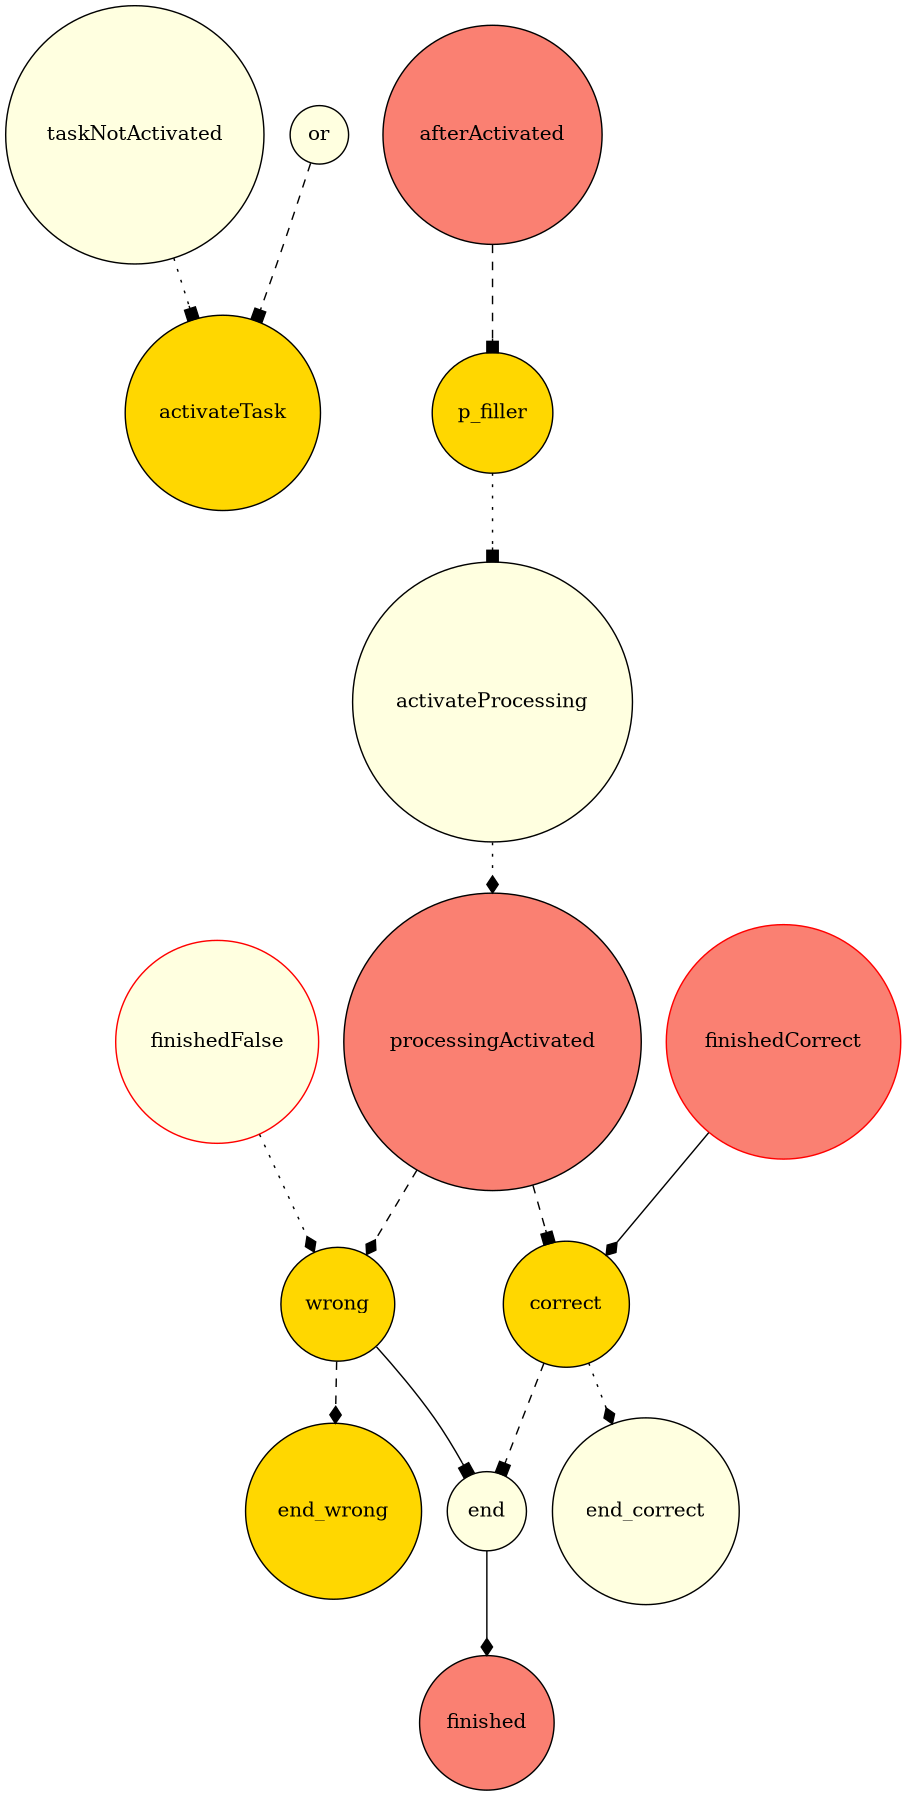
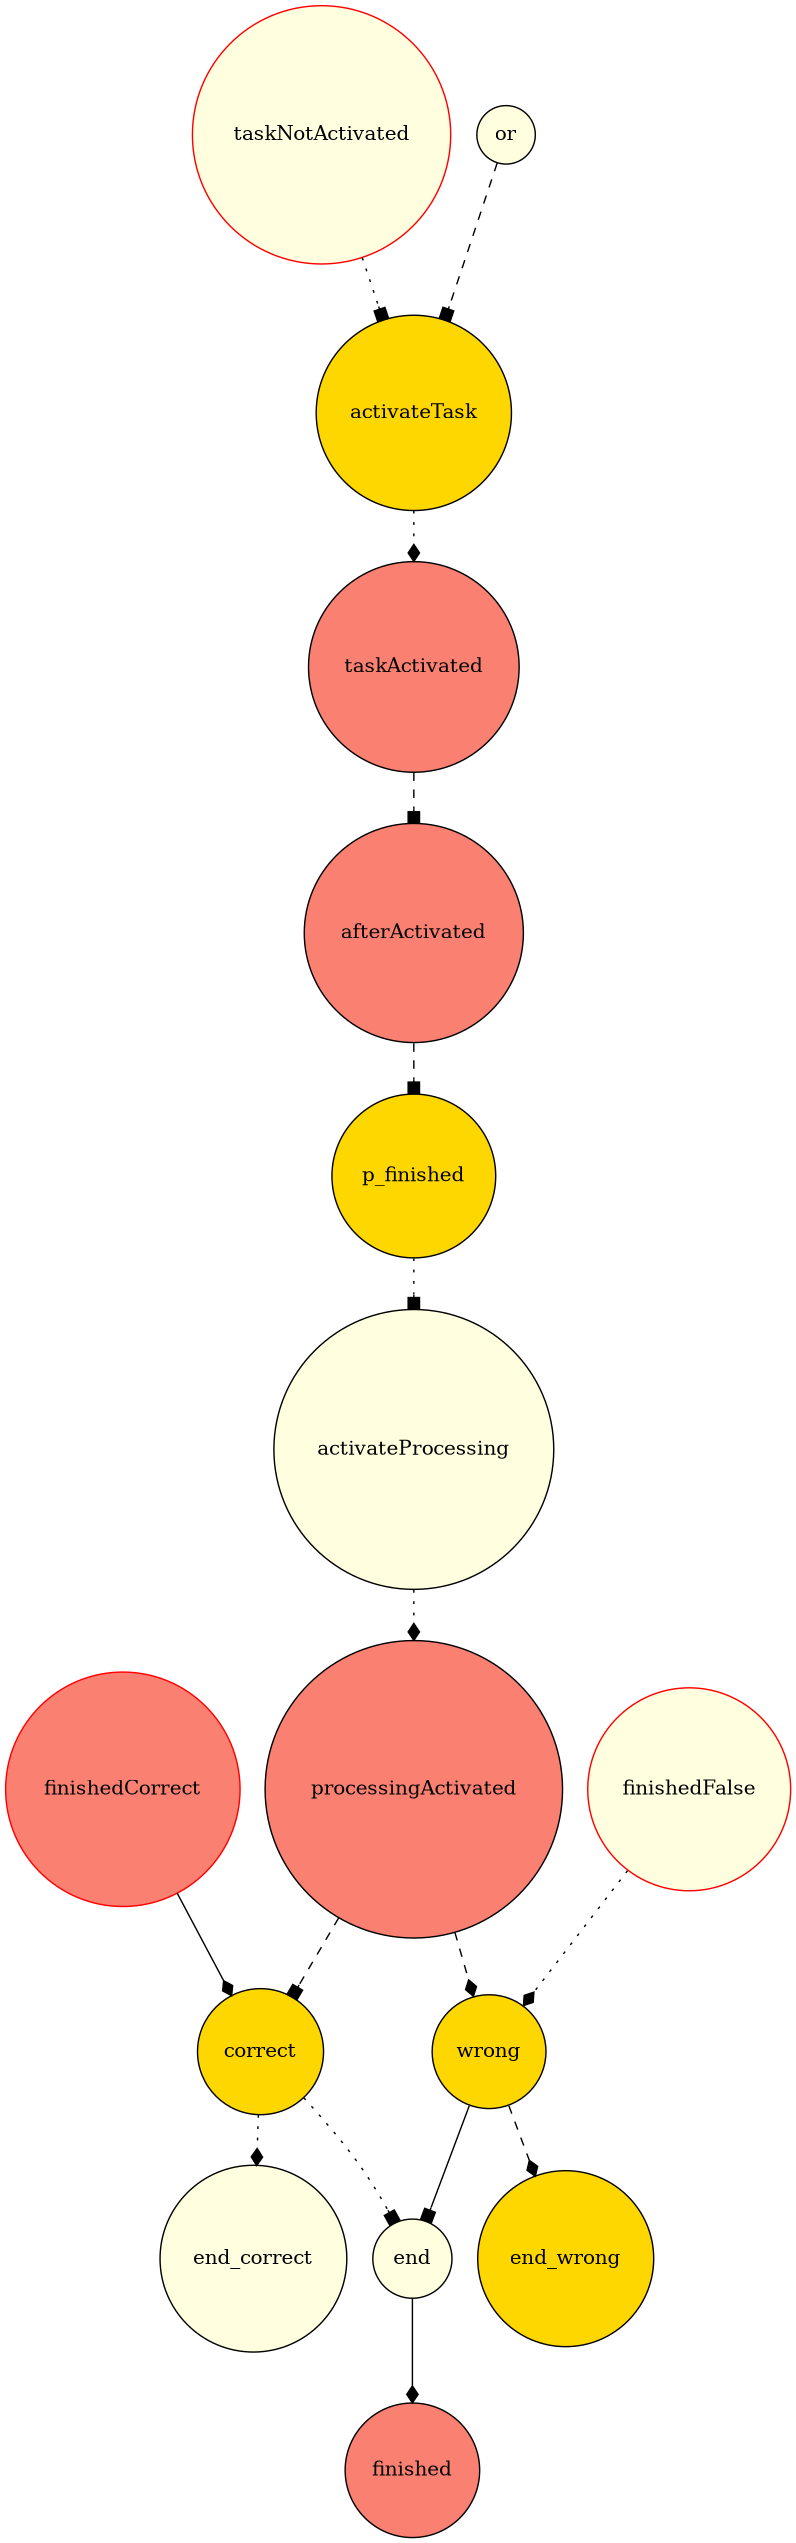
(135, 135) -> (322, 135)
(493, 413) -> (414, 1176)
none -> (414, 667)
(525, 1412) -> (349, 2151)
